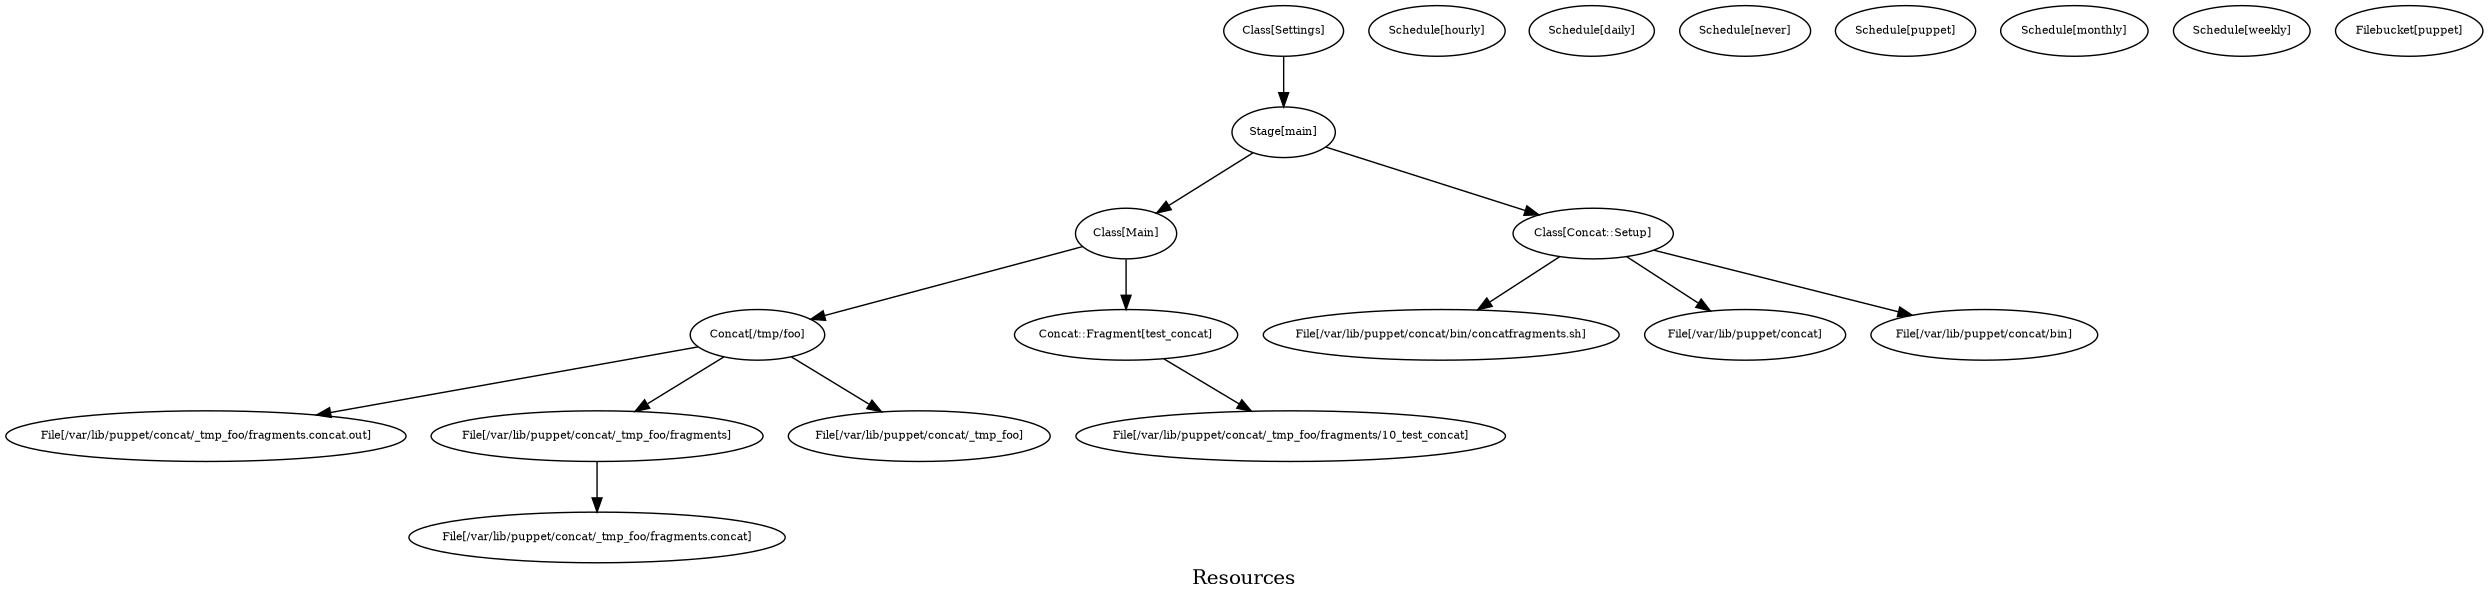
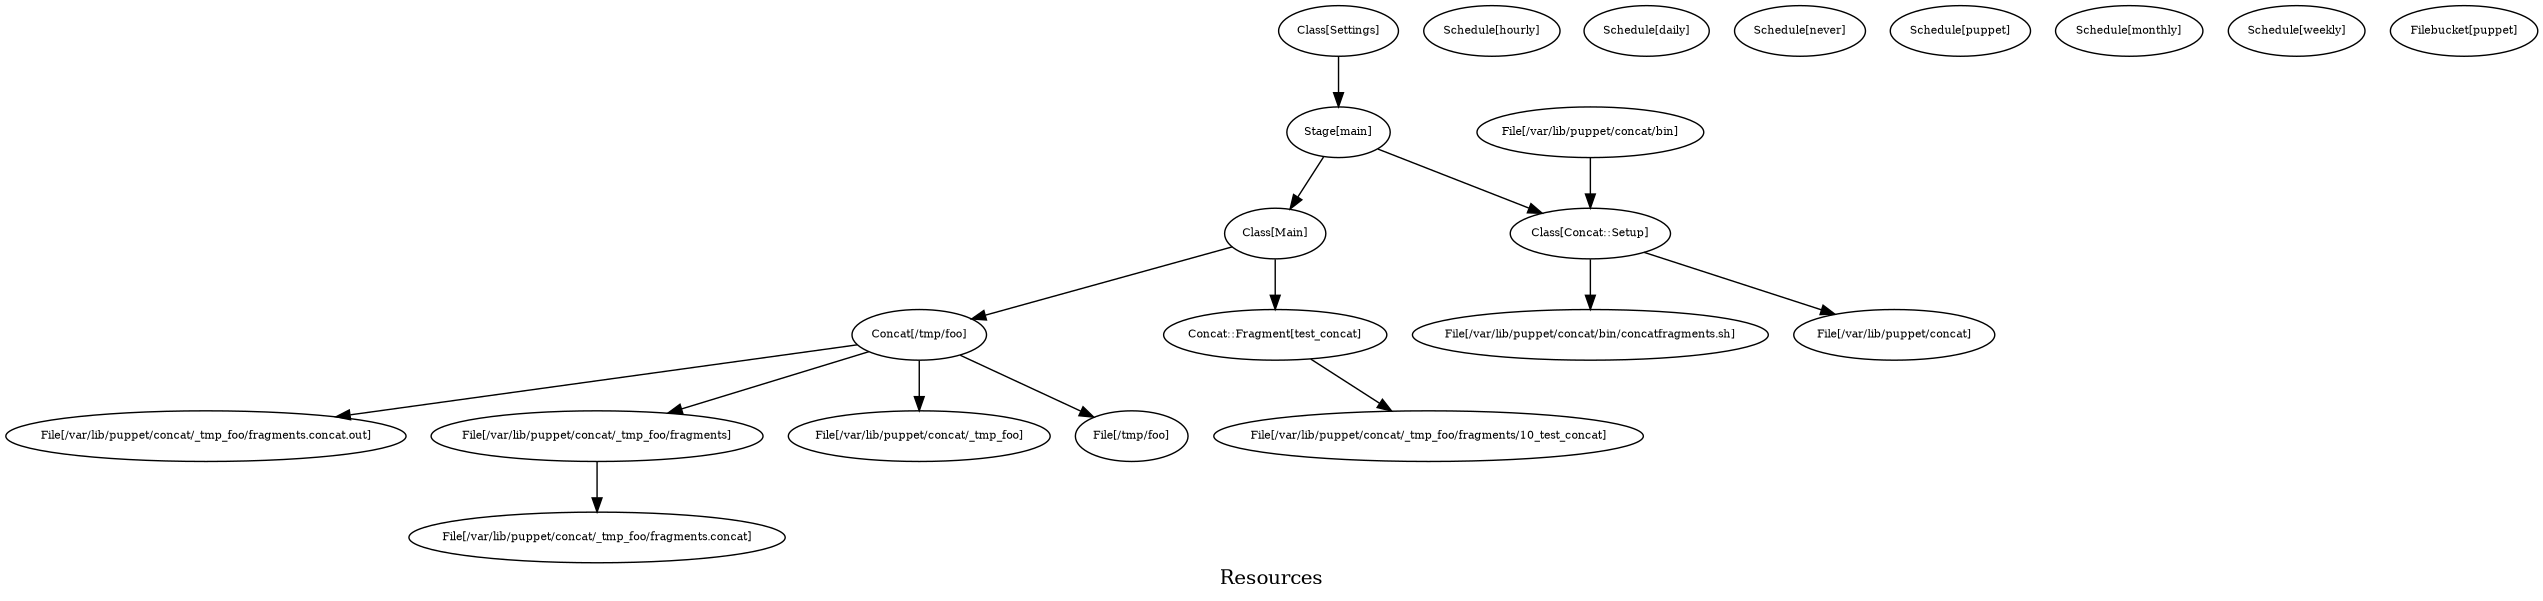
(1776, 281) -> (1590, 176)
none -> (1132, 436)
